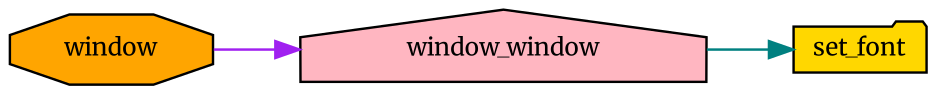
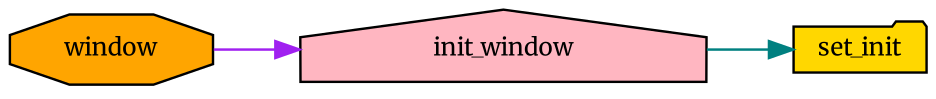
(503, 50) -> (503, 50)
(860, 50) -> (860, 50)
